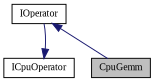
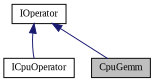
(45, 36) -> (33, 46)
